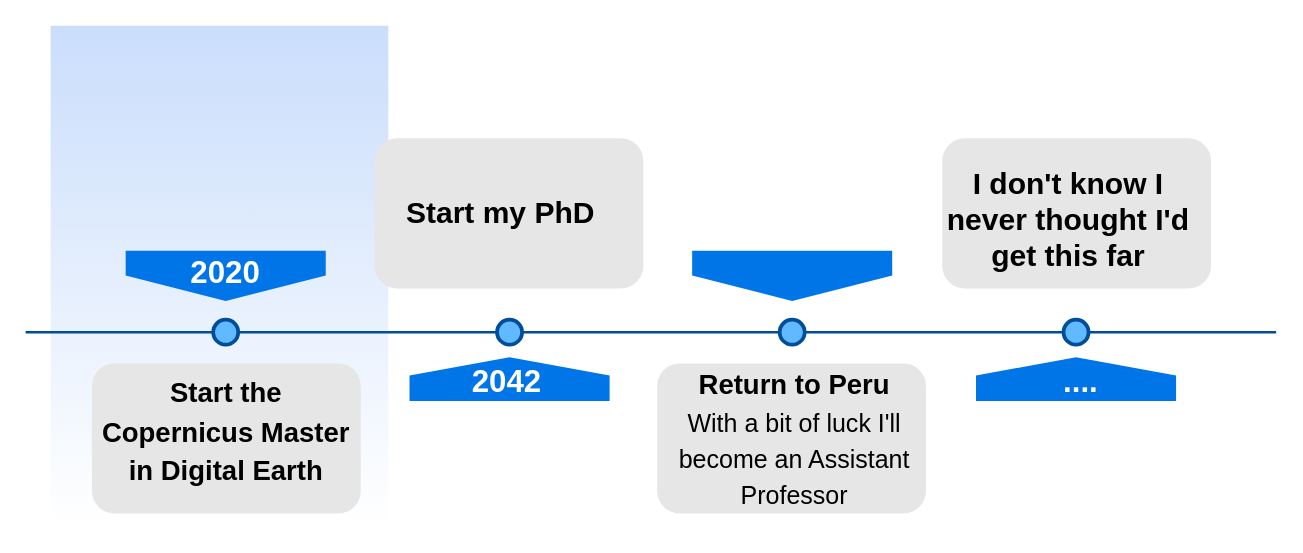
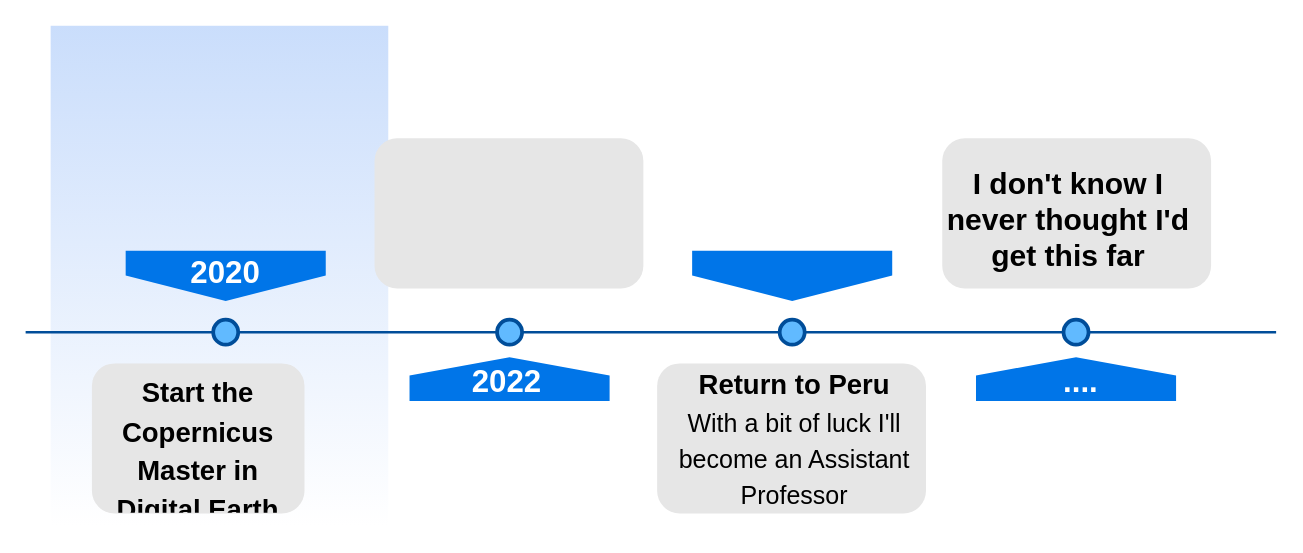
(501, 213) -> none
(507, 379) -> (507, 379)
(226, 438) -> (198, 438)
